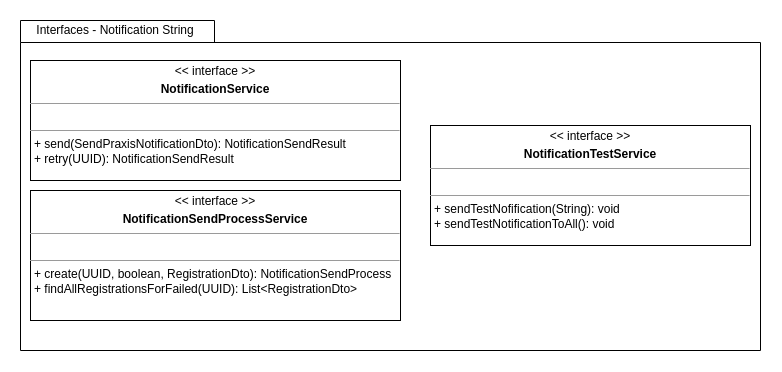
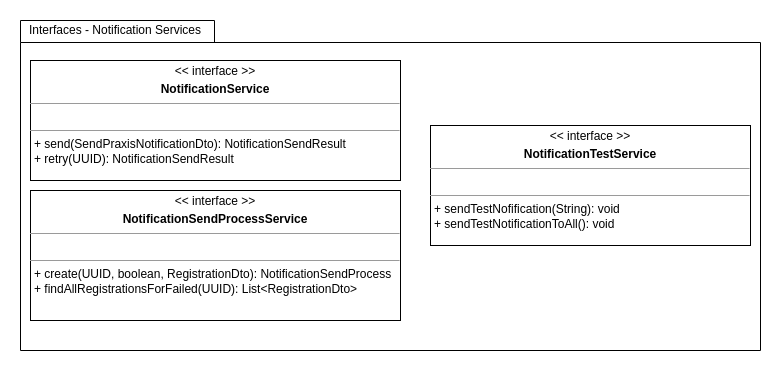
(116, 31) -> (116, 31)
